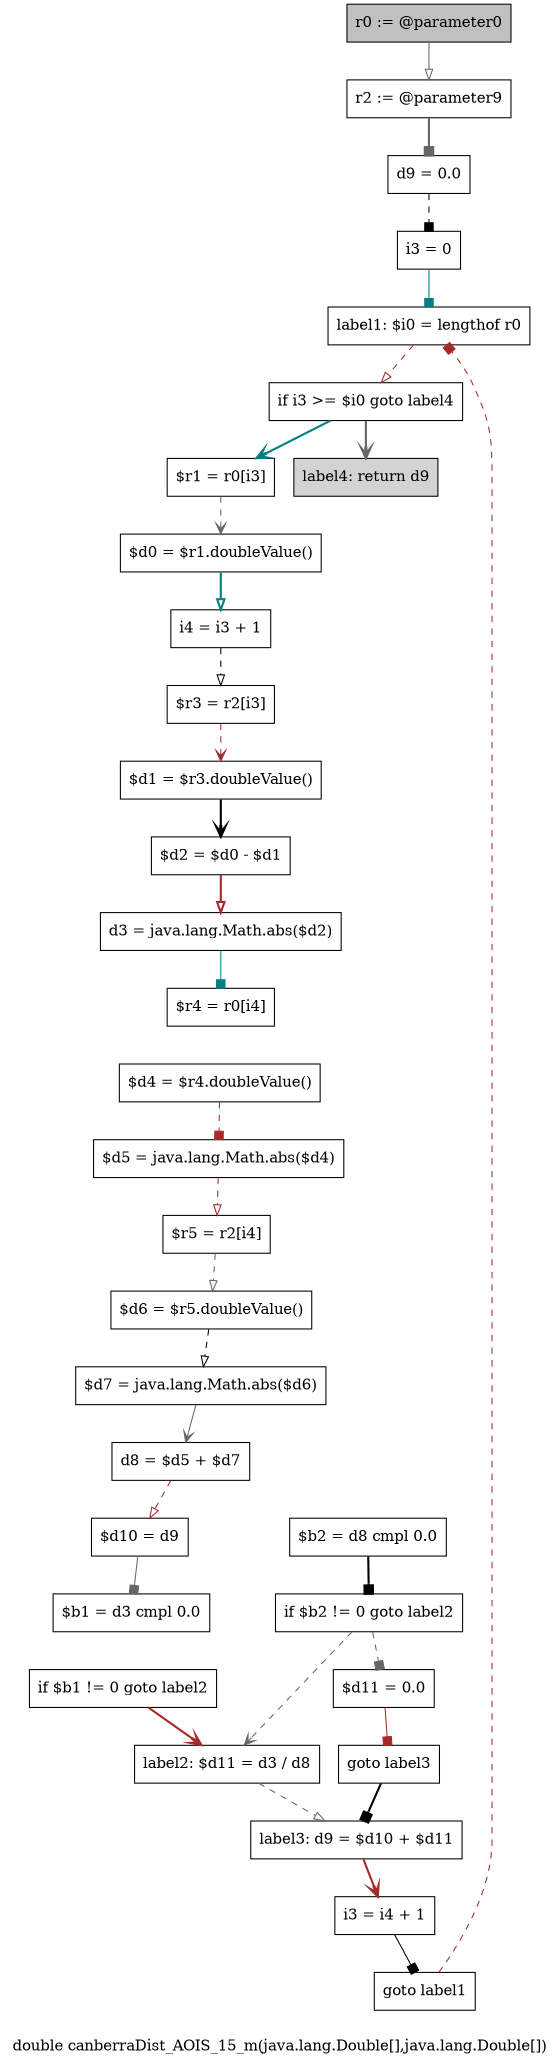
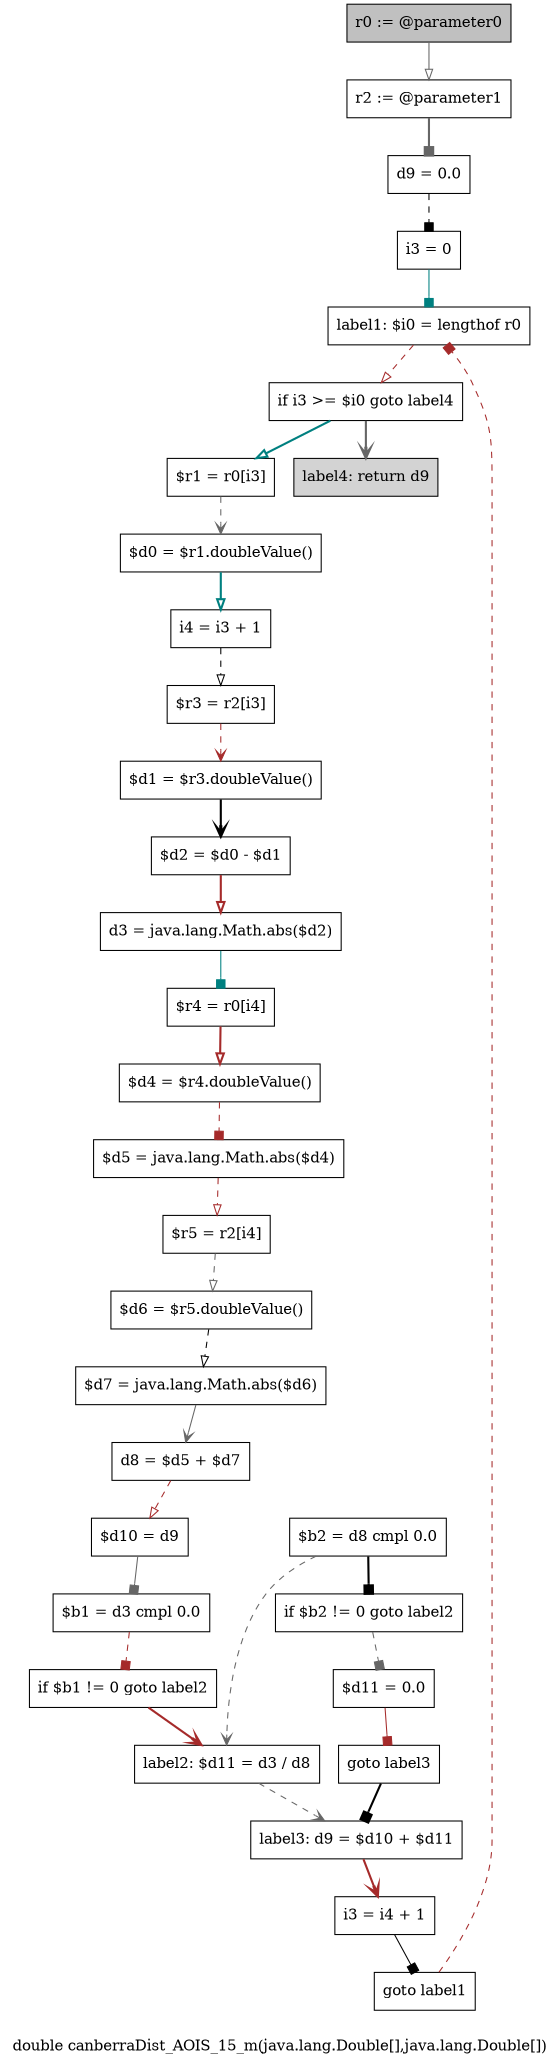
(429, 99) -> (429, 99)
(298, 437) -> (298, 437)
none -> (220, 1040)
none -> (128, 1646)
(302, 1685) -> (246, 1631)
(287, 1799) -> (287, 1799)
